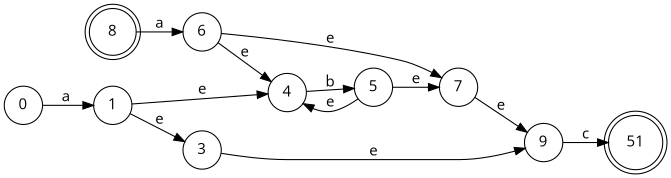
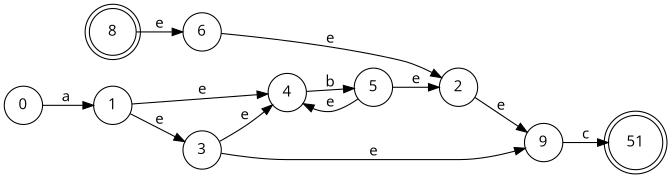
(160, 24) -> (160, 24)
(240, 59) -> (243, 128)
(459, 87) -> (459, 87)
